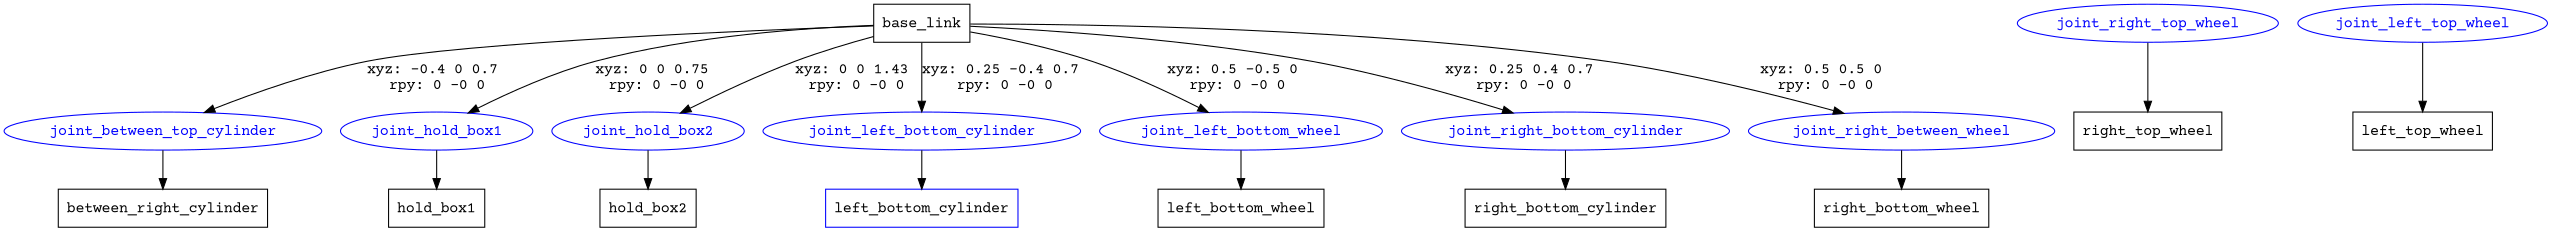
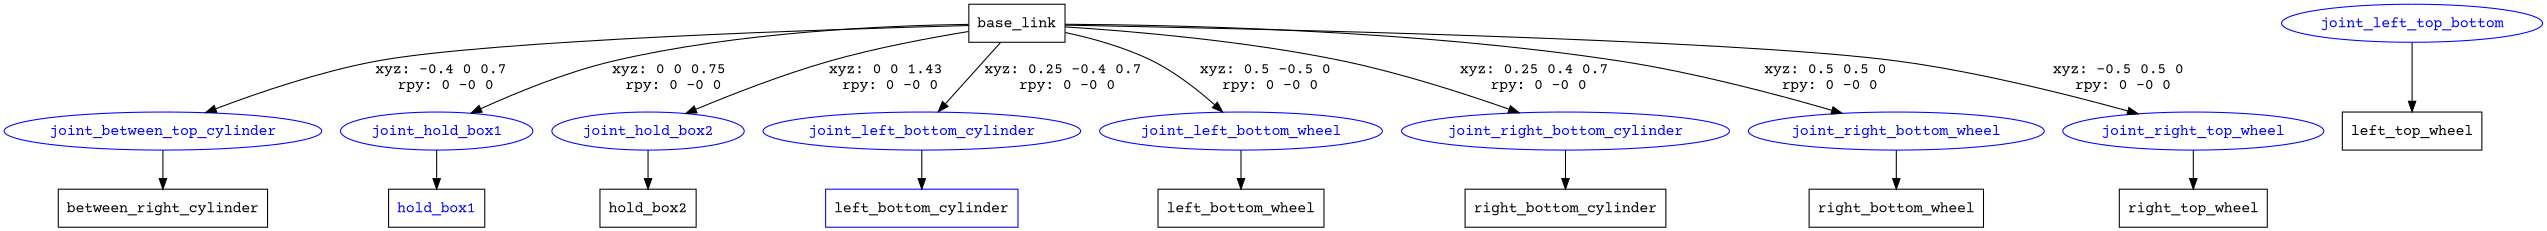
(2423, 23) -> (2412, 23)
none -> (1599, 41)
(1902, 131) -> (1896, 131)
(437, 208) -> (437, 208)
